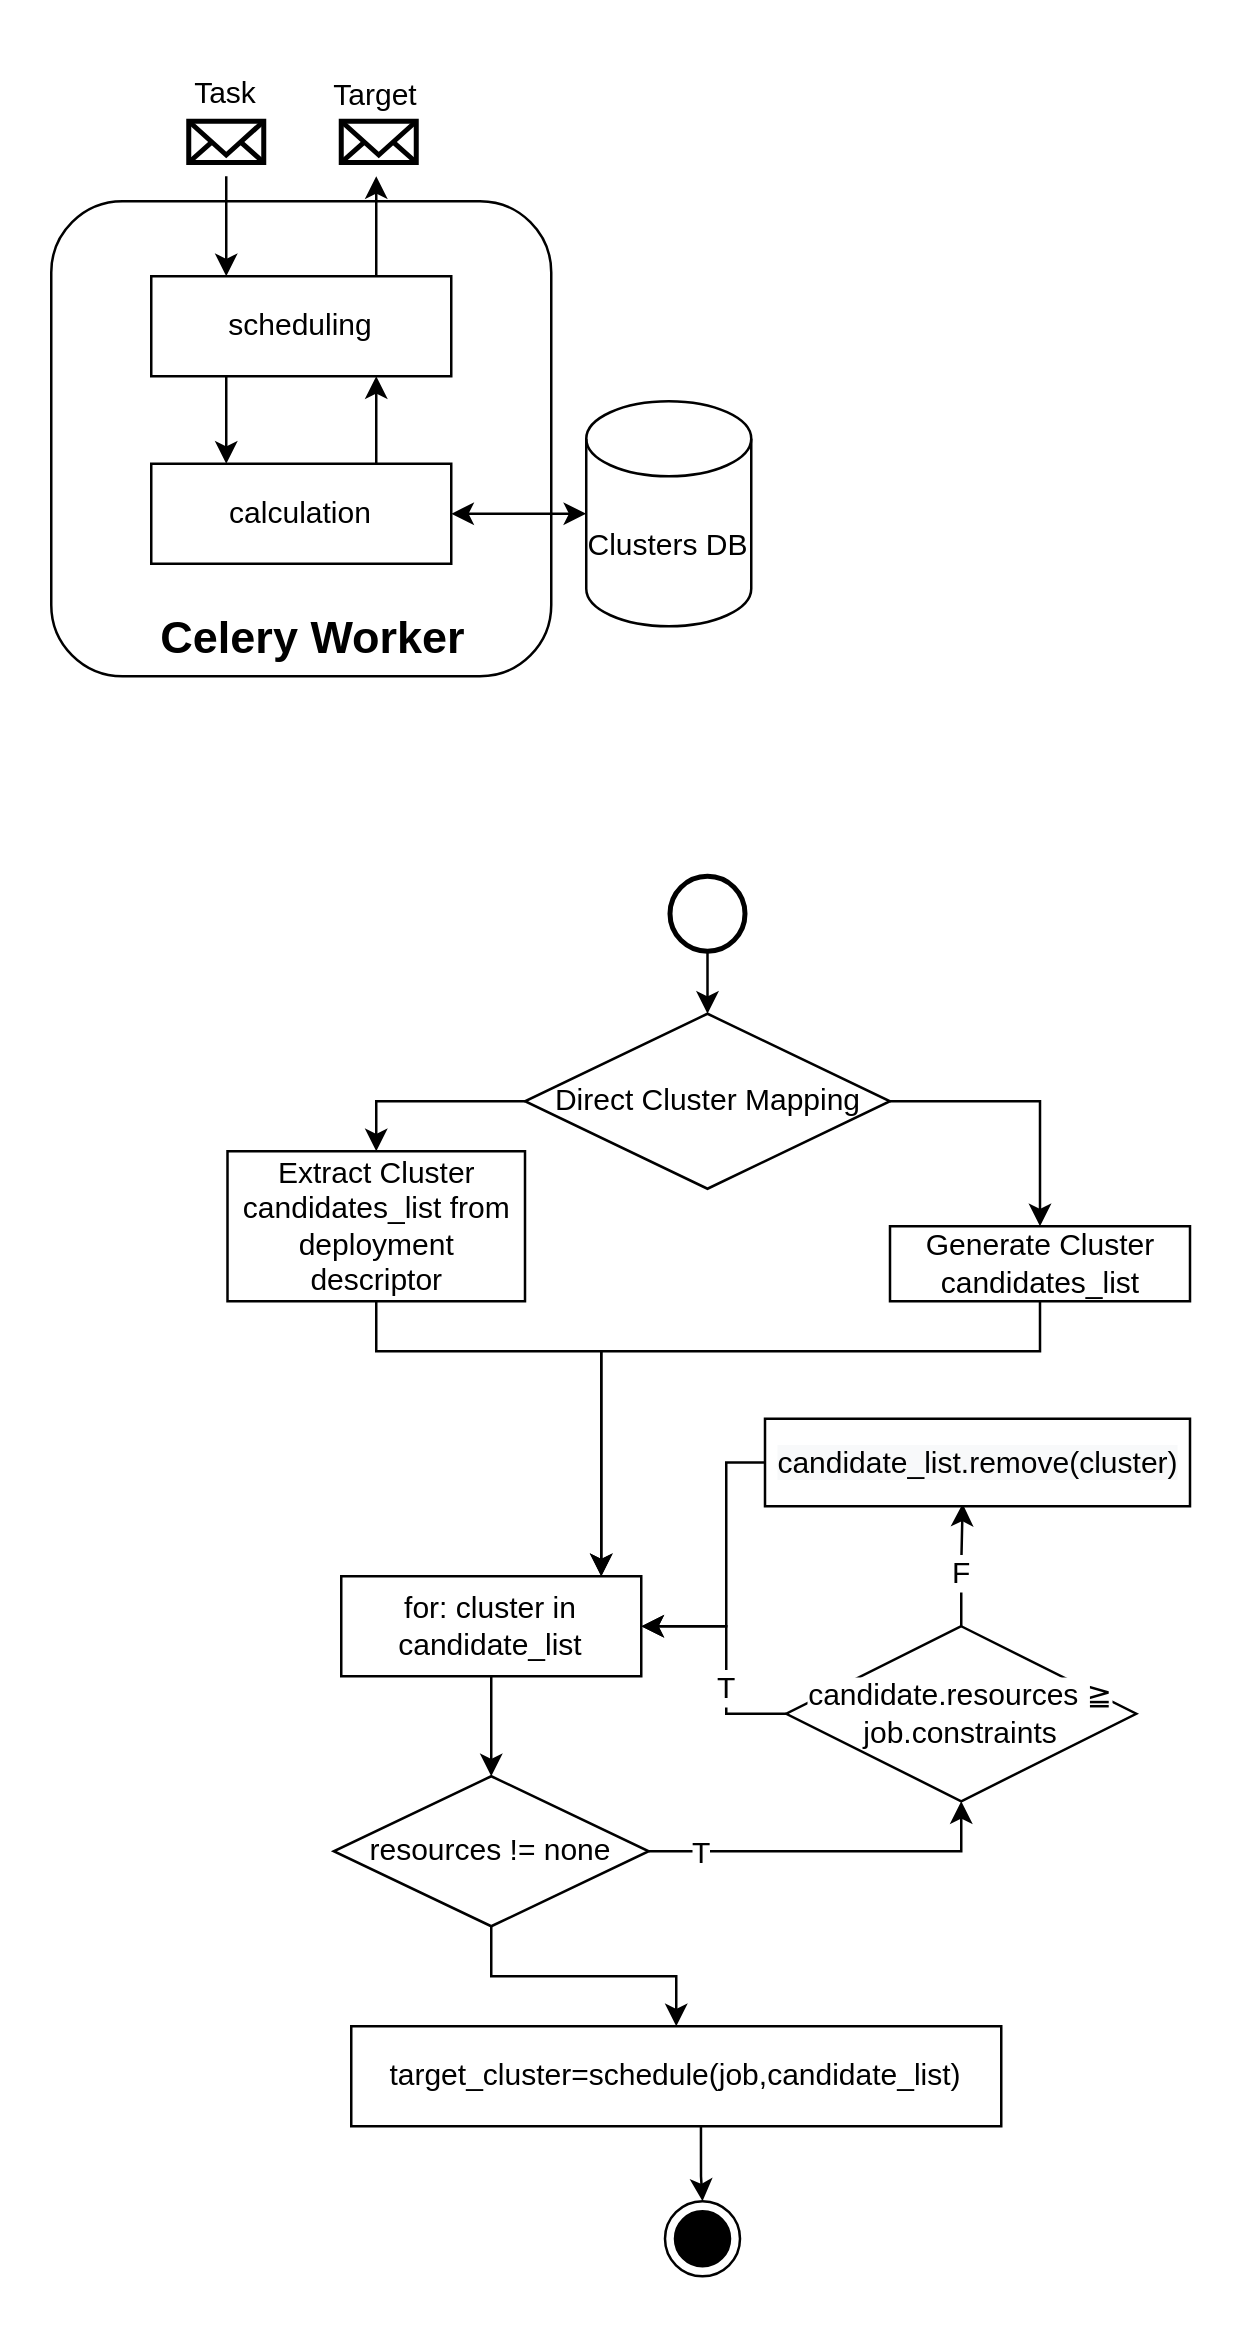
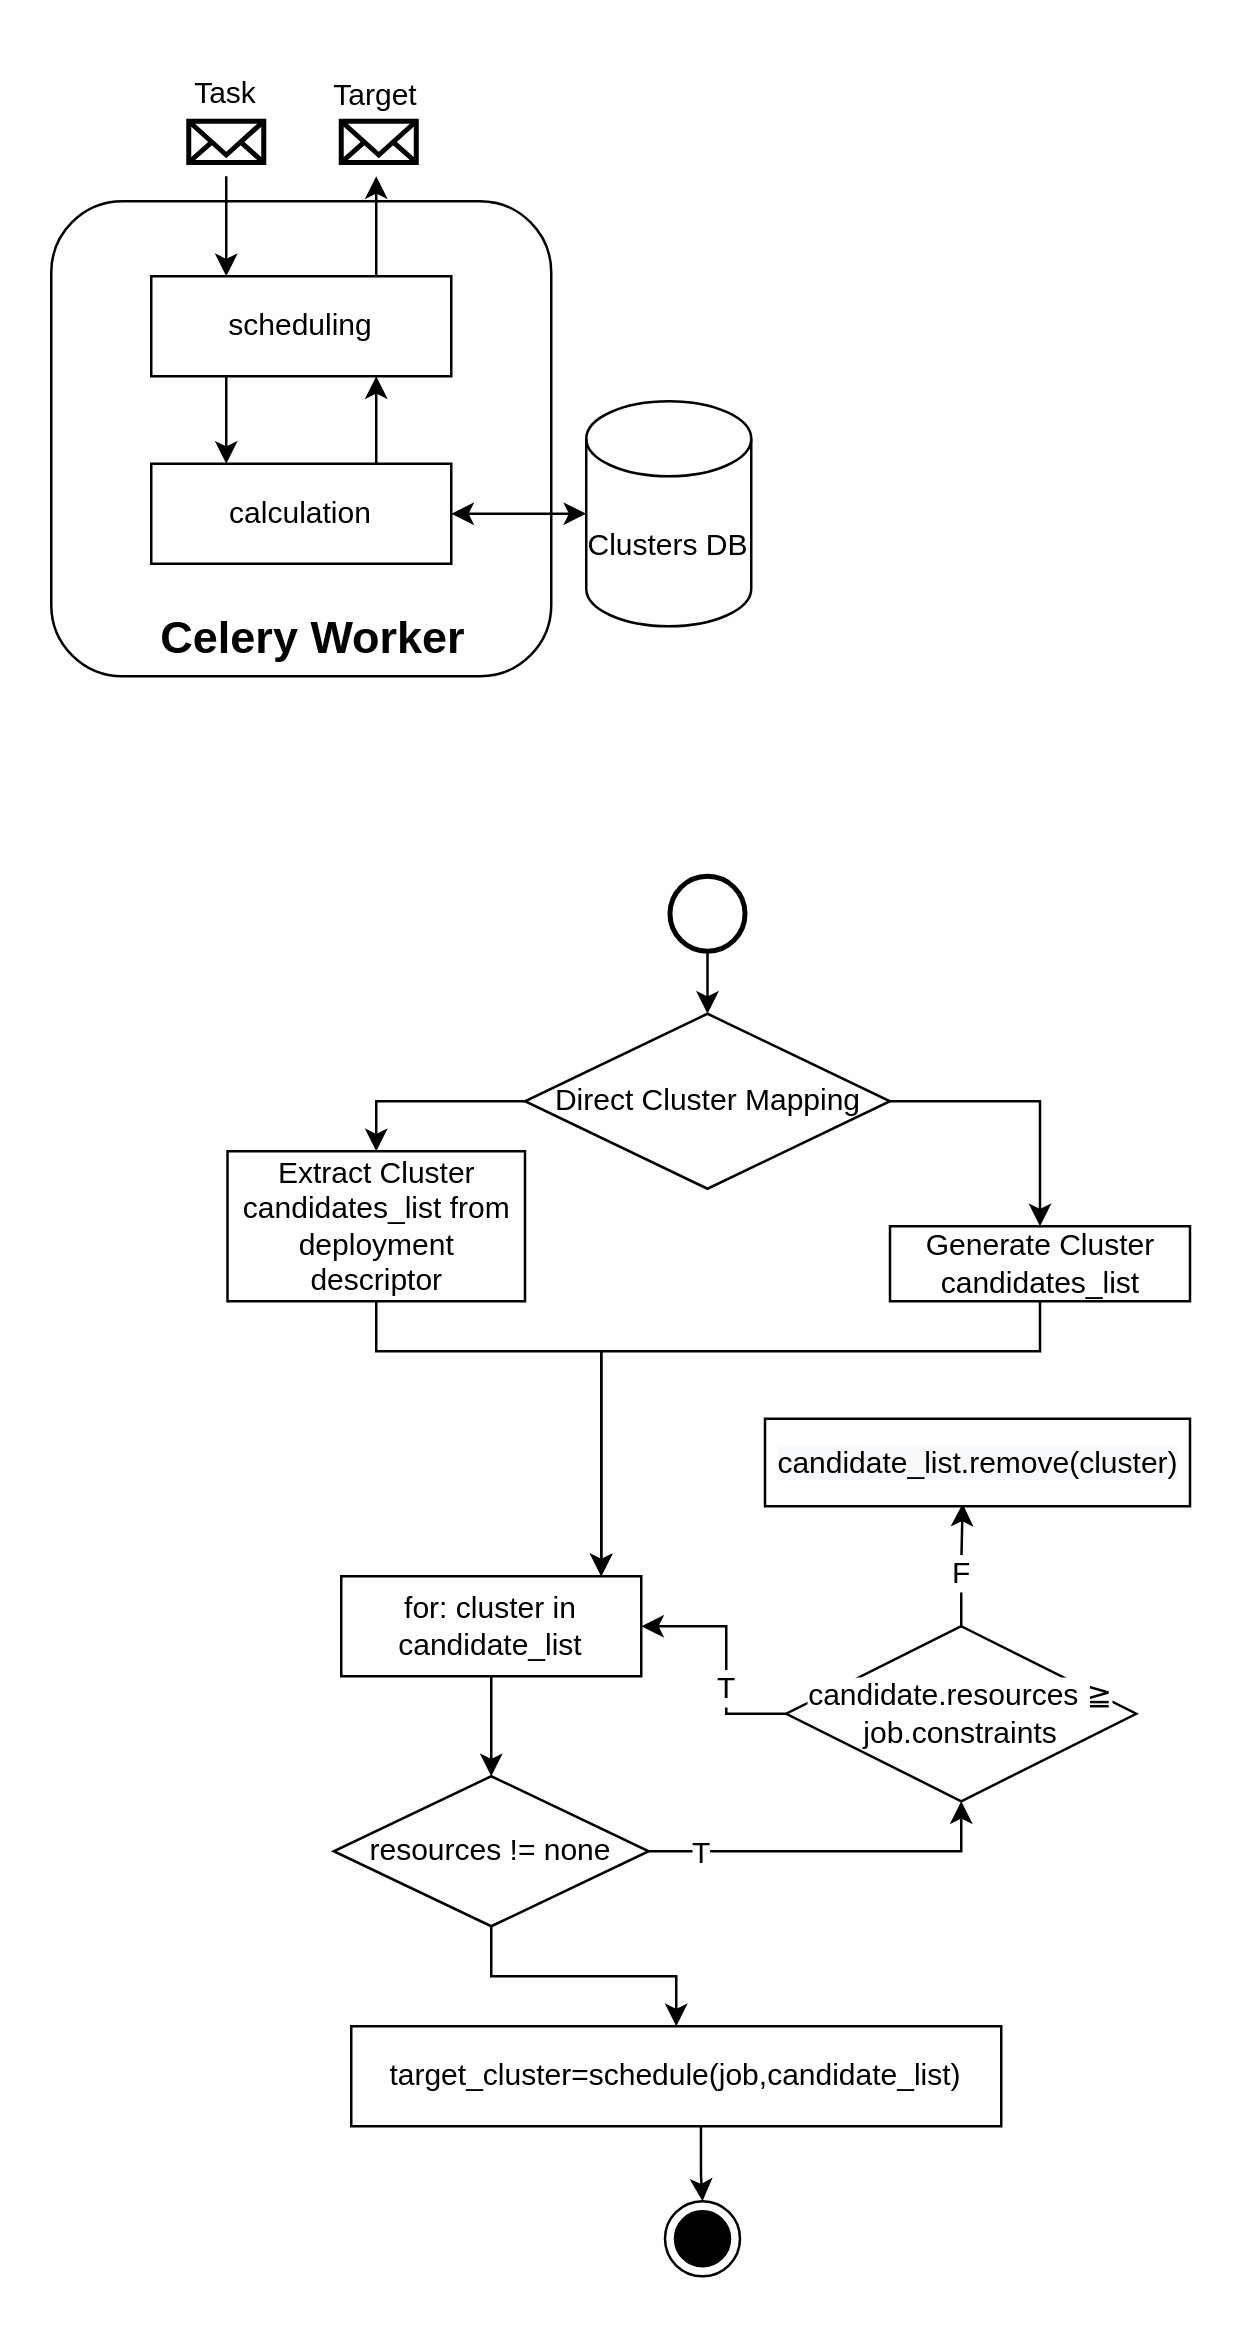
(726, 1523) -> none
